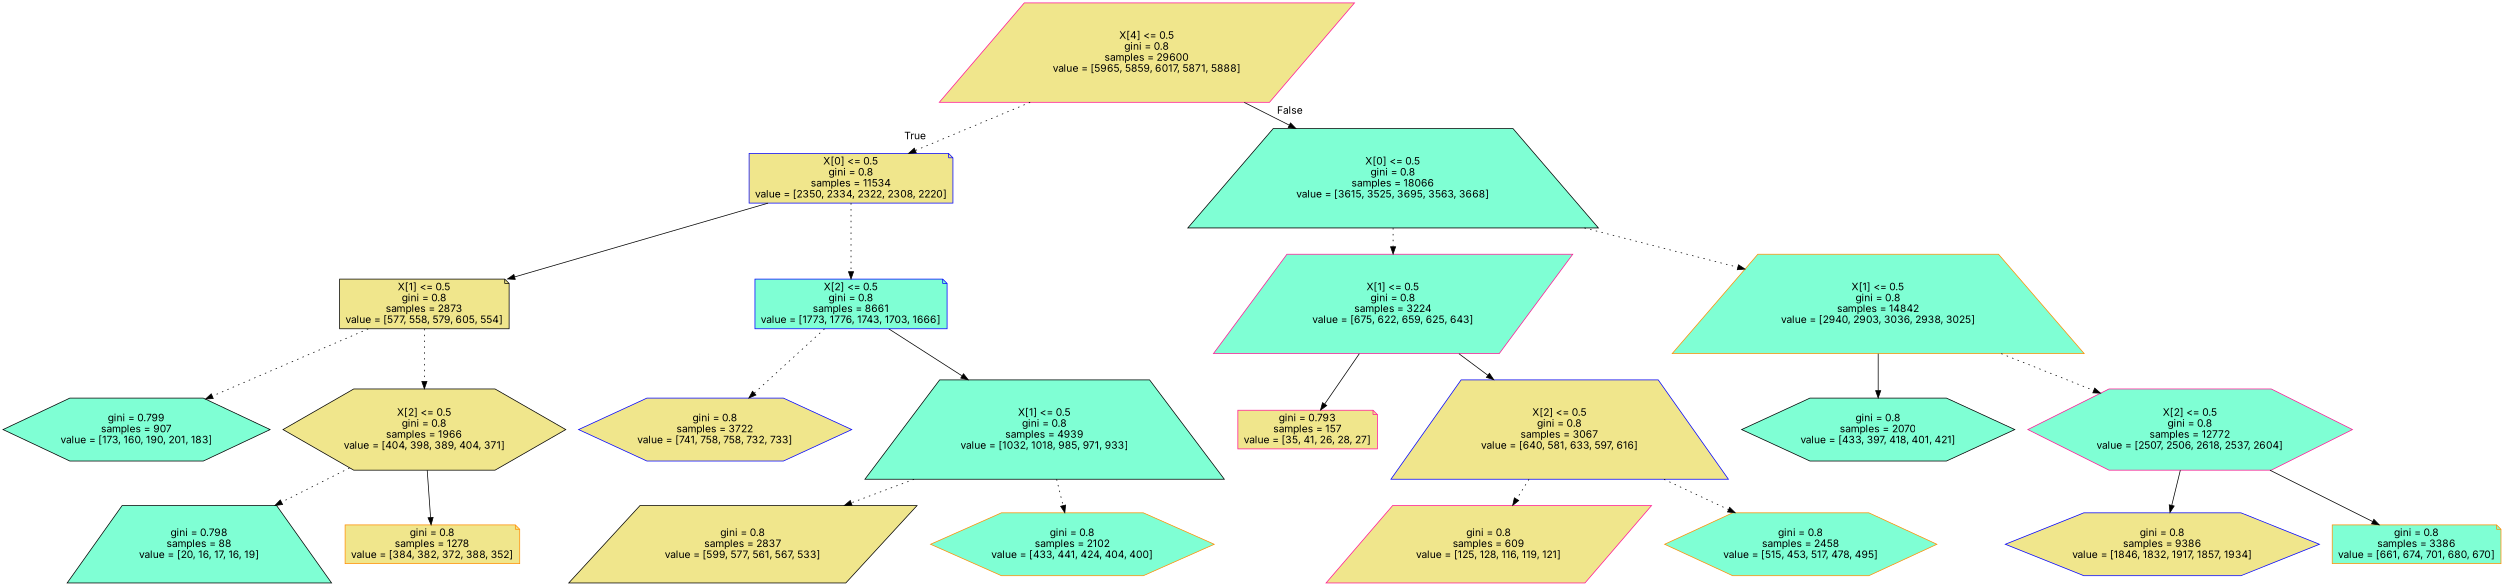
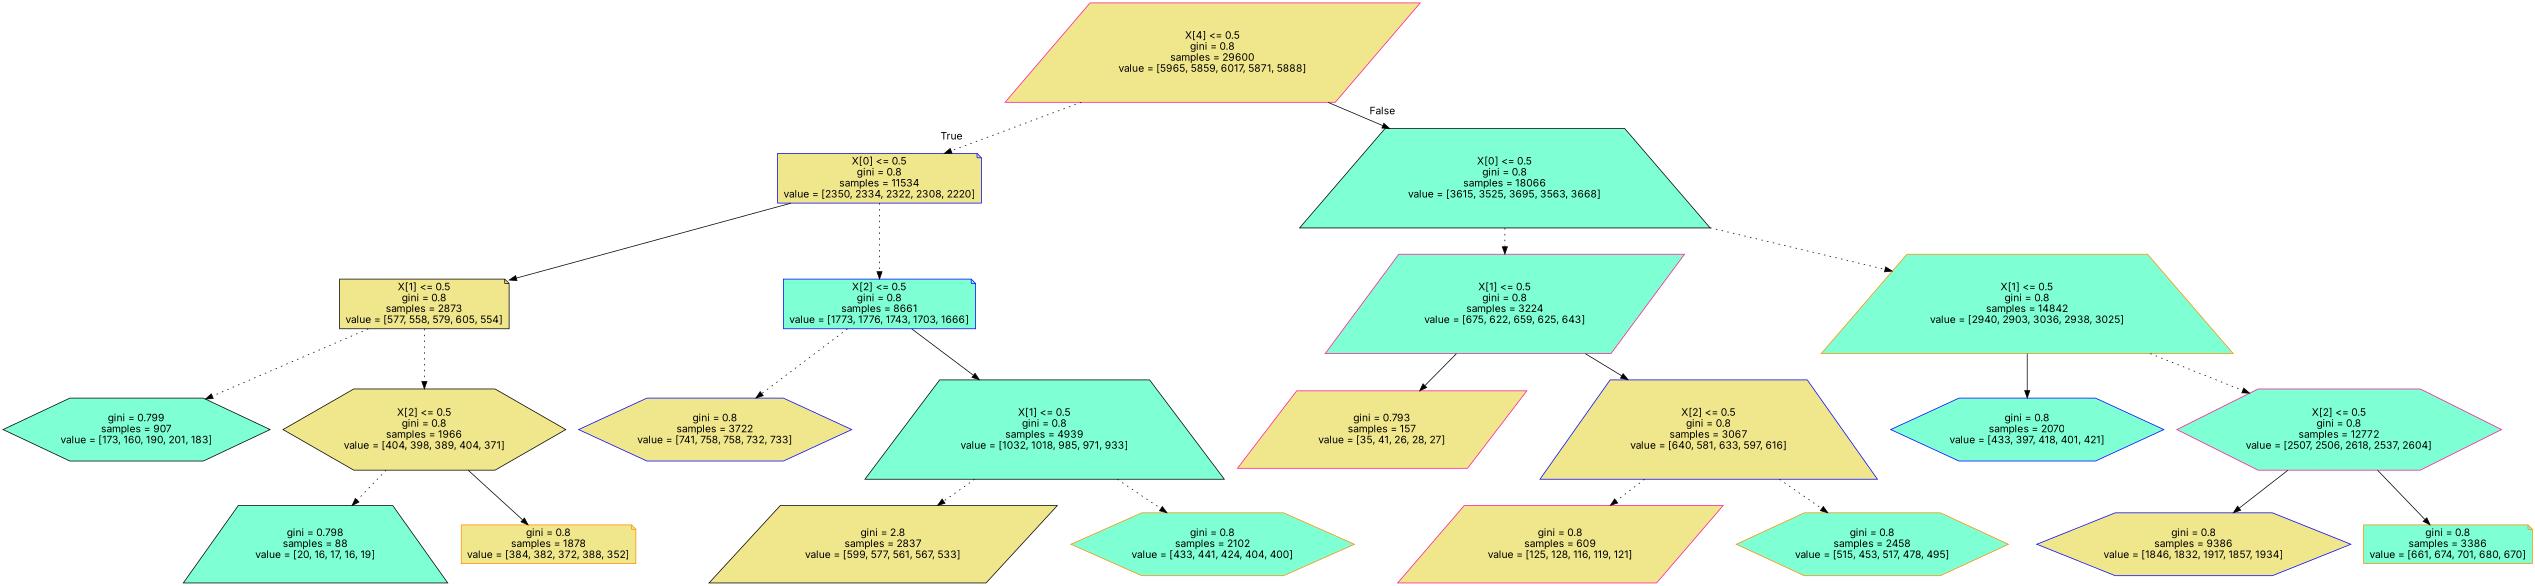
(1308, 430) -> (1382, 430)
(1878, 430) -> (2027, 430)
(432, 544) -> (549, 544)
(743, 544) -> (883, 544)
